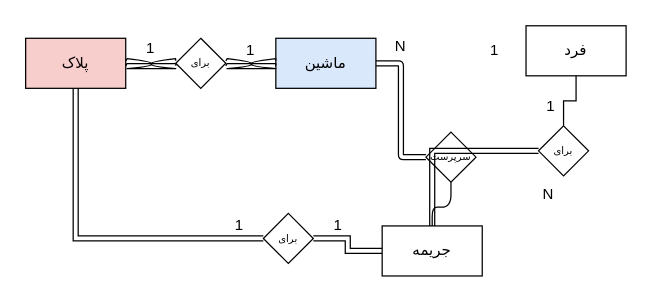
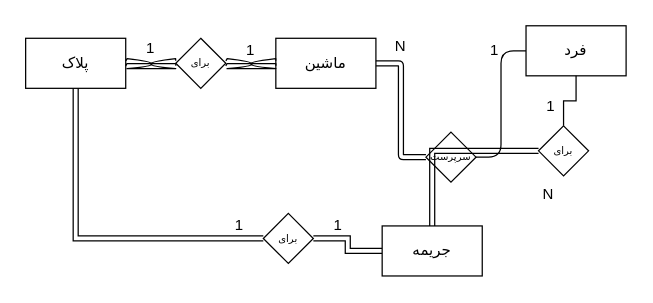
(76, 63) -> (76, 63)
(326, 63) -> (326, 63)
(447, 205) -> (501, 104)
